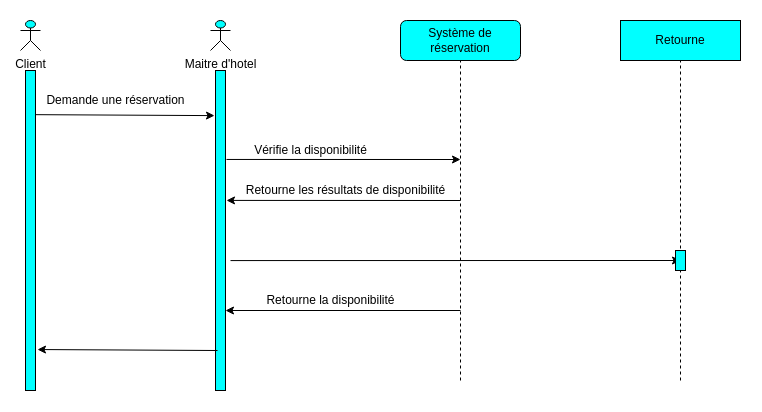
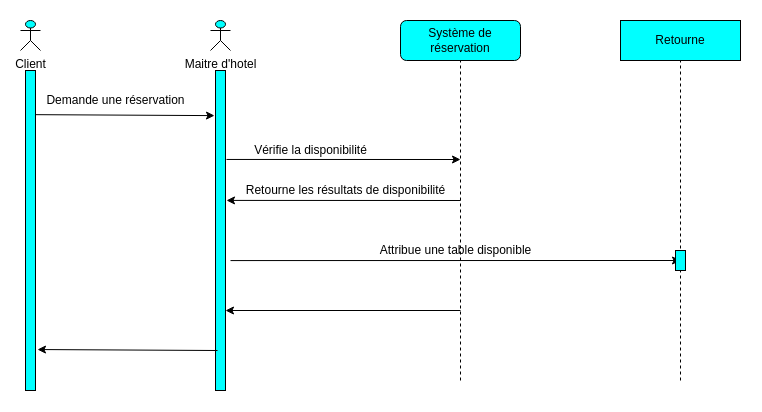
none -> (456, 251)
(331, 301) -> none
